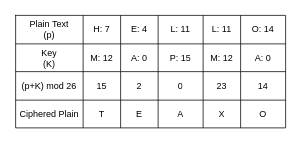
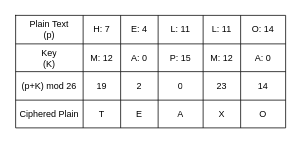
(102, 86) -> (102, 86)
